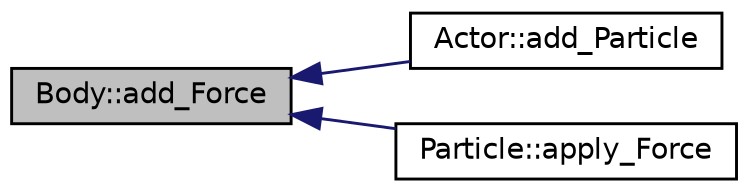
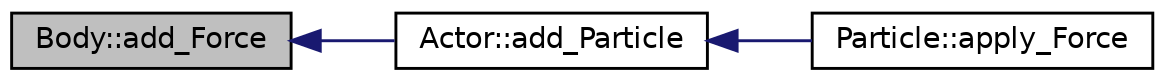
(358, 124) -> (775, 41)
